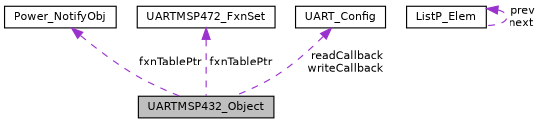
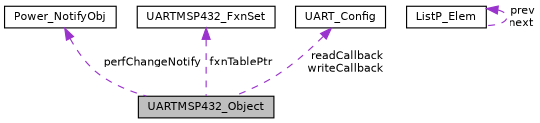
(206, 17) -> (206, 17)
(169, 63) -> (151, 63)
